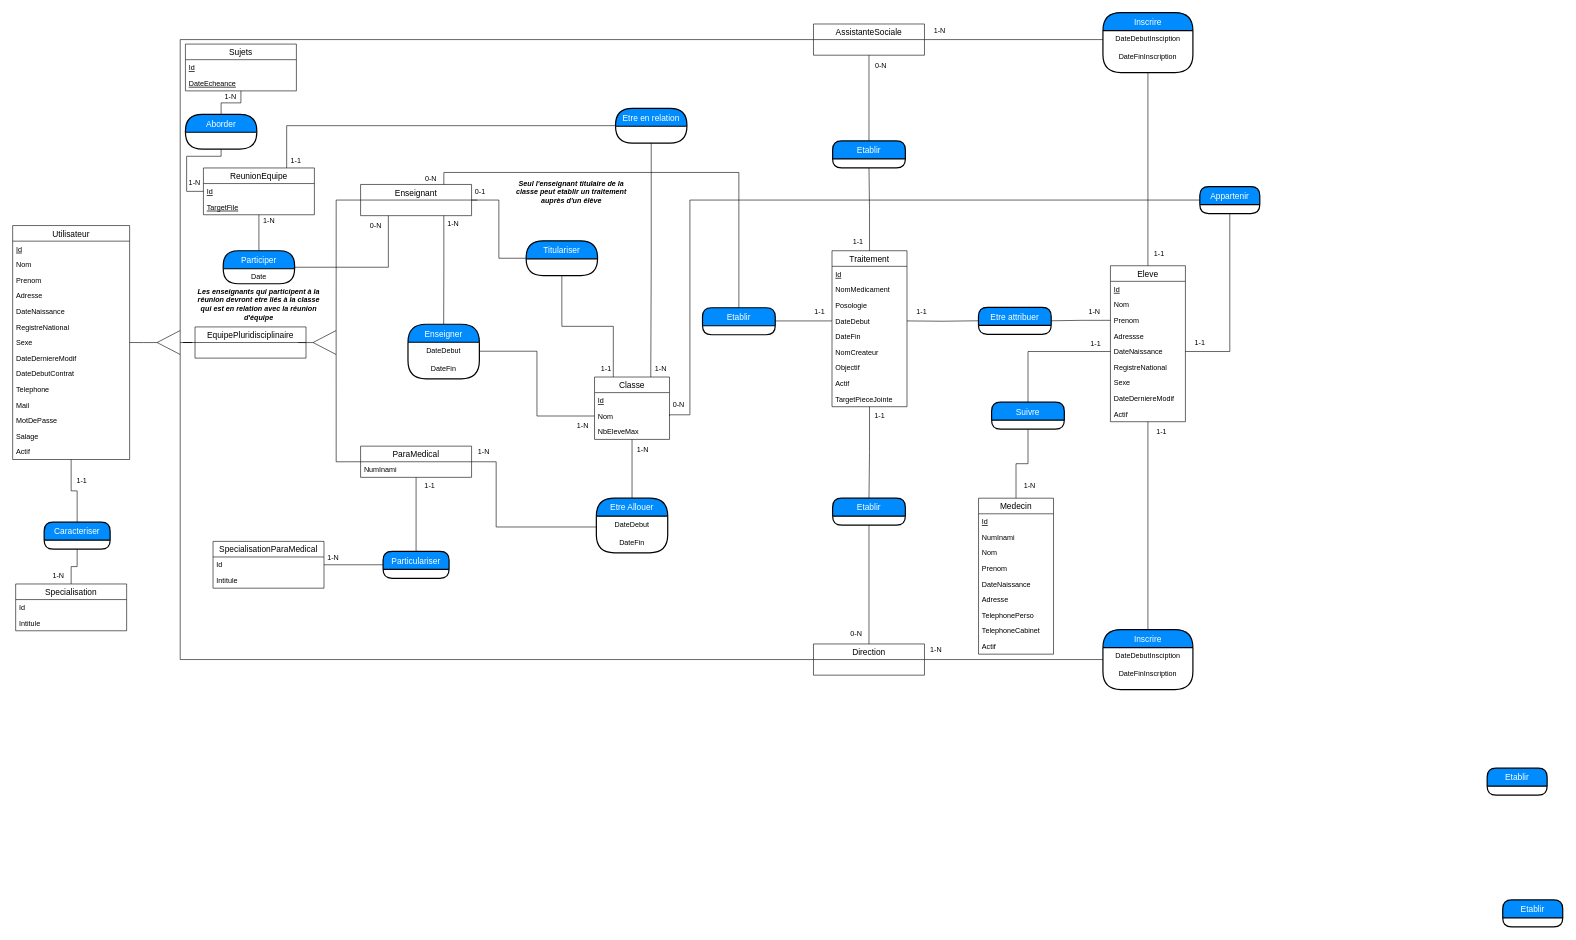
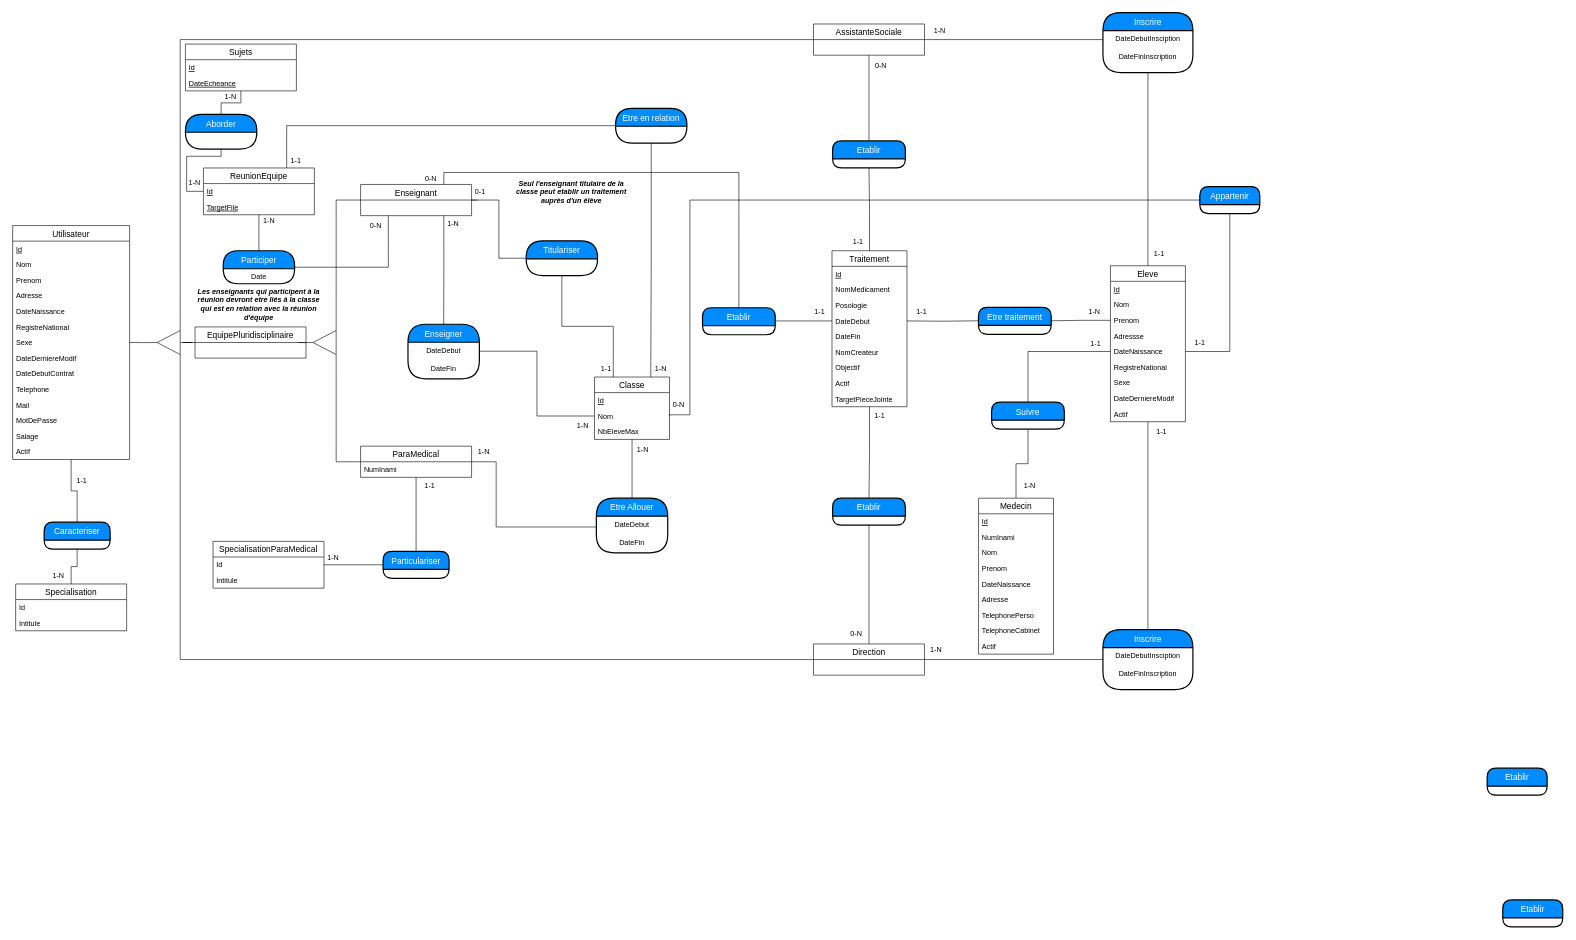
(1014, 317) -> (1014, 317)
